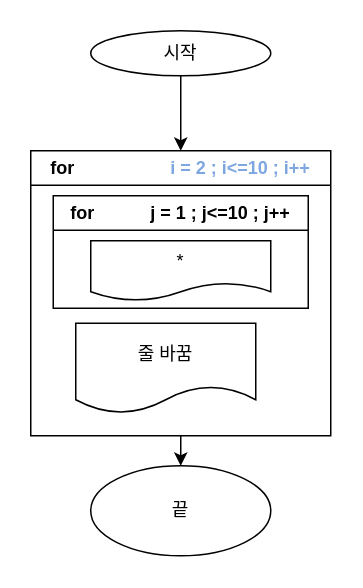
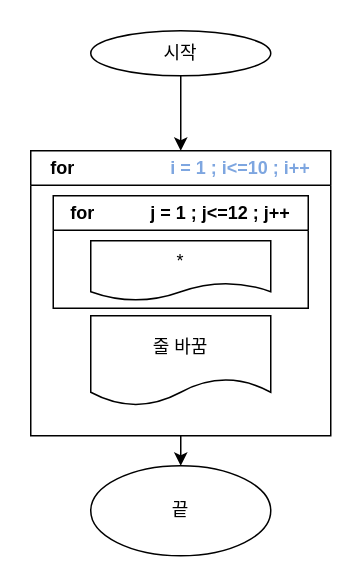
(181, 169) -> (181, 169)
(181, 214) -> (181, 214)
(166, 368) -> (181, 361)
